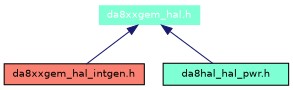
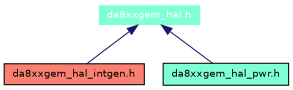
(226, 74) -> (226, 74)
